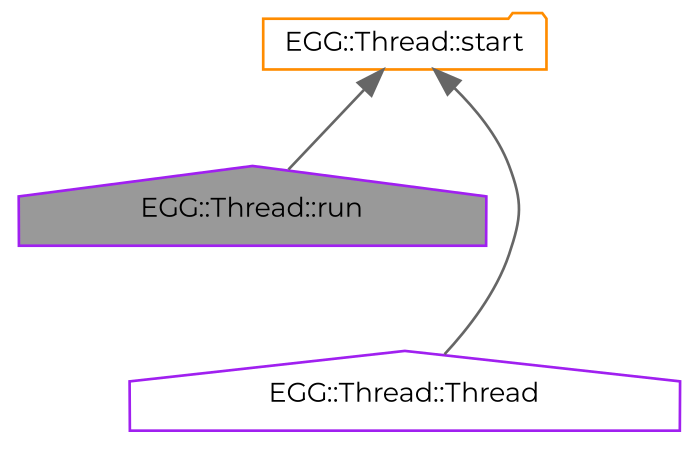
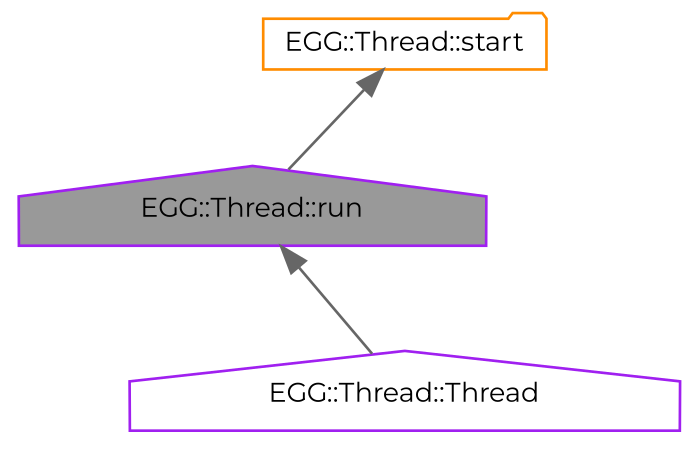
(518, 222) -> (336, 311)
